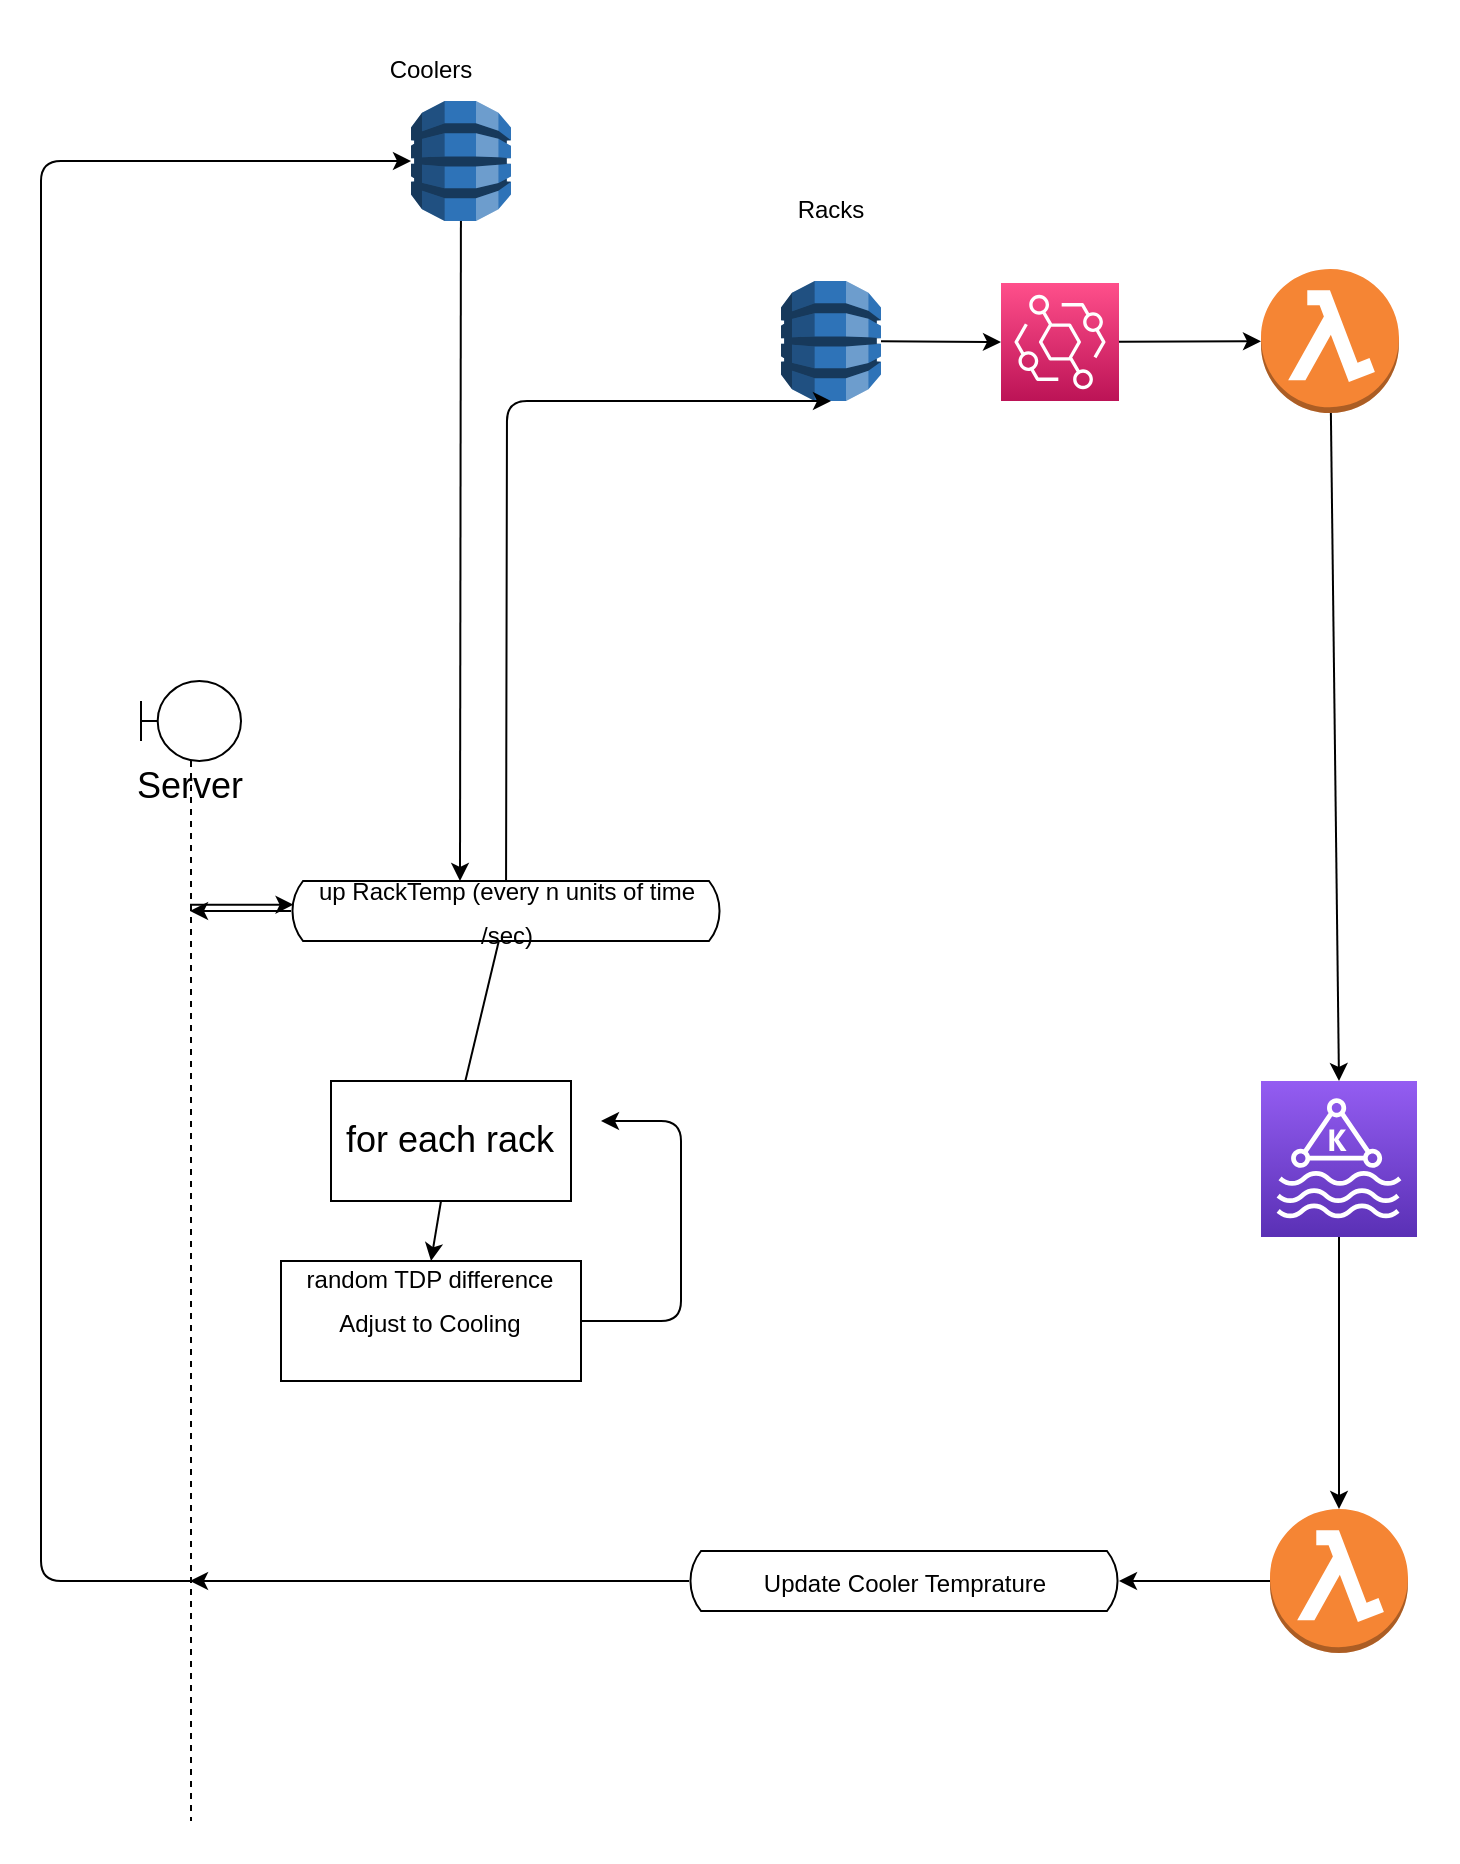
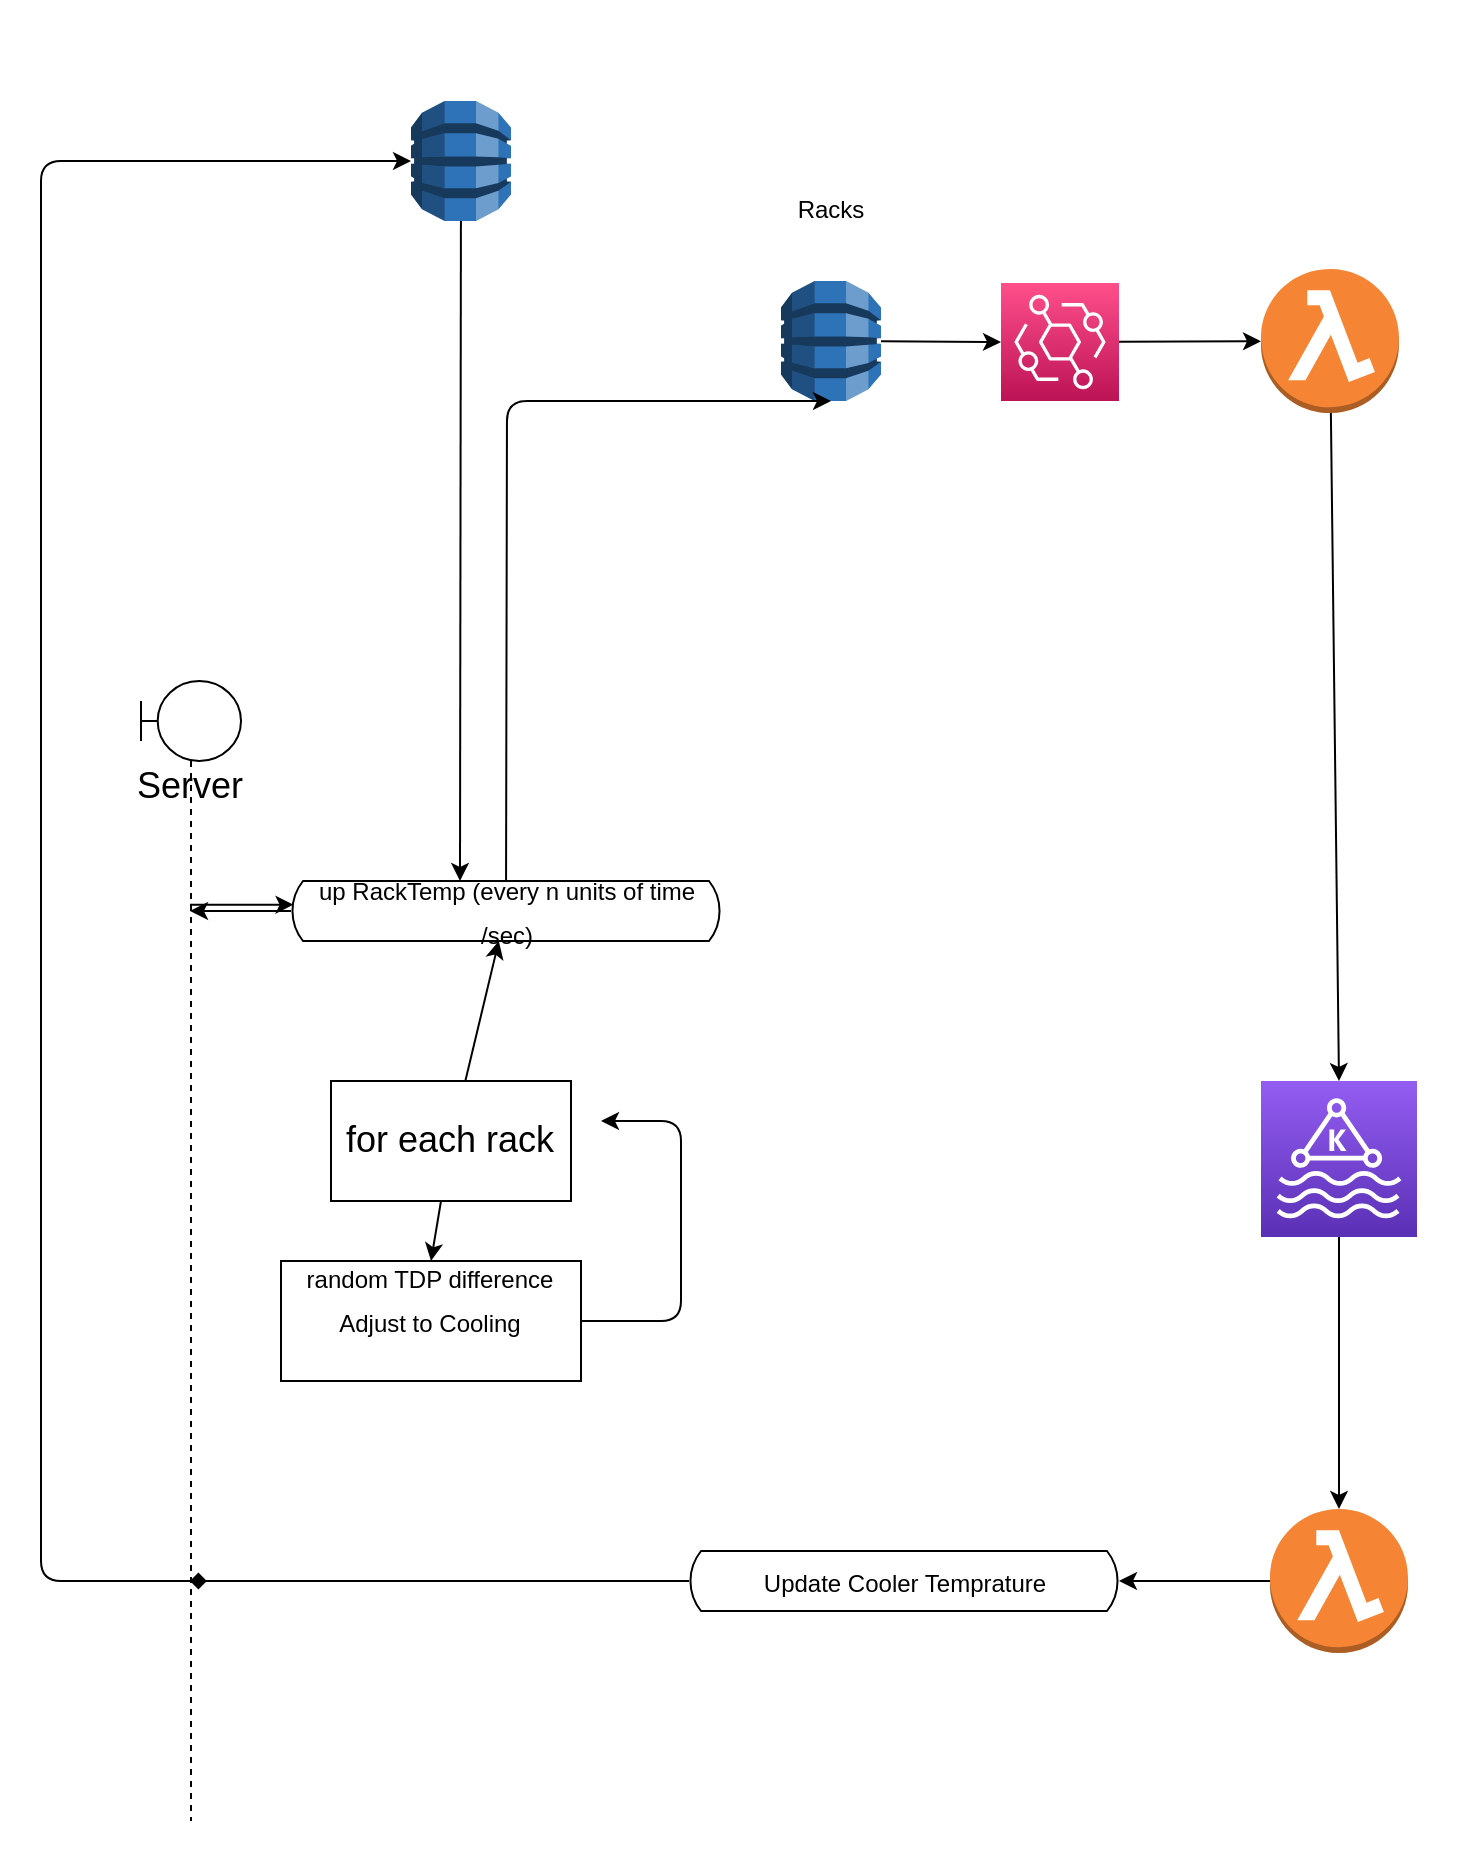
(431, 71) -> none
(497, 950) -> (495, 955)
(205, 1581) -> (206, 1581)
